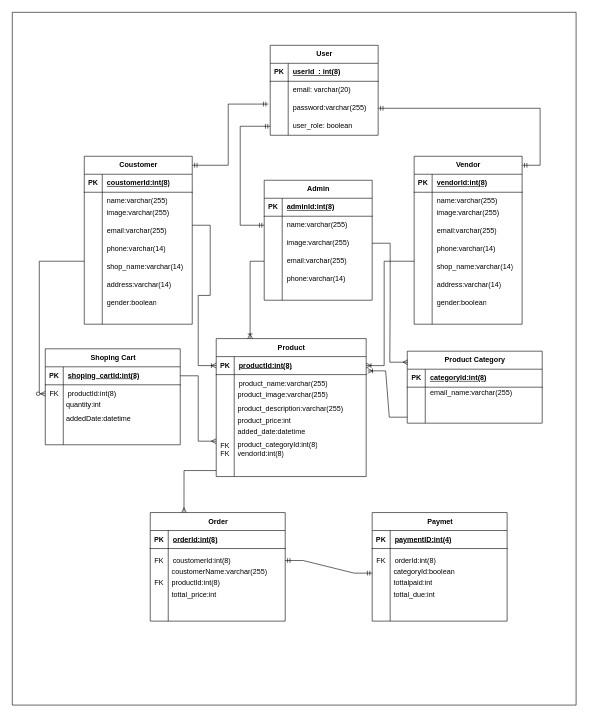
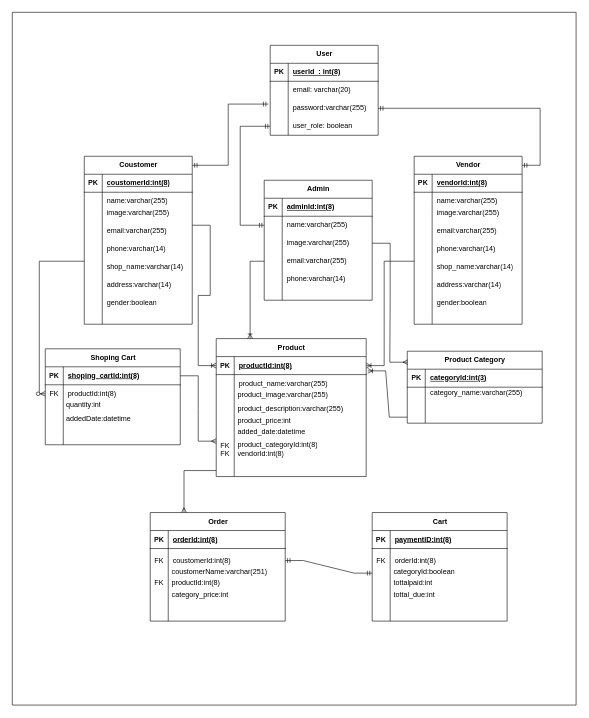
(463, 378) -> (463, 378)
(474, 393) -> (482, 393)
(440, 522) -> (440, 522)
(425, 540) -> (425, 540)
(221, 572) -> (221, 572)
(200, 596) -> (205, 596)
